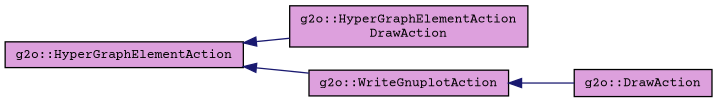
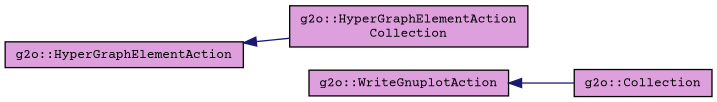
(409, 26) -> (409, 26)
(283, 71) -> none
(643, 83) -> (643, 83)
